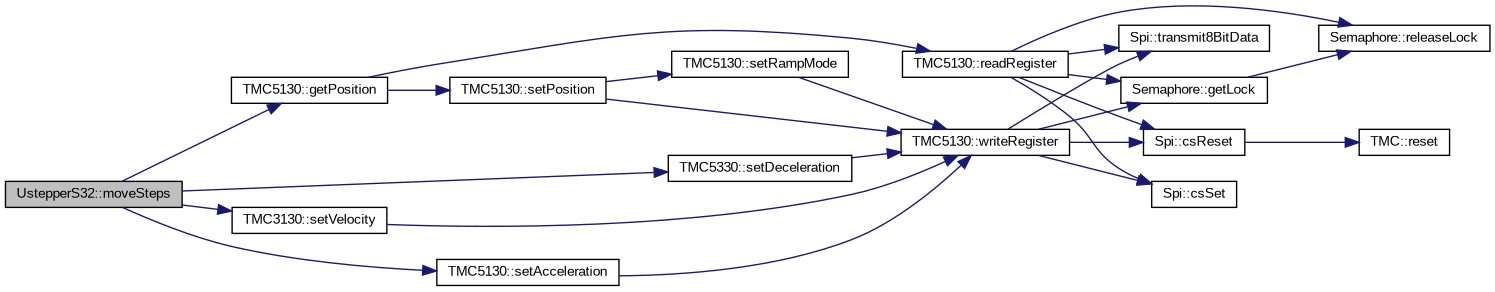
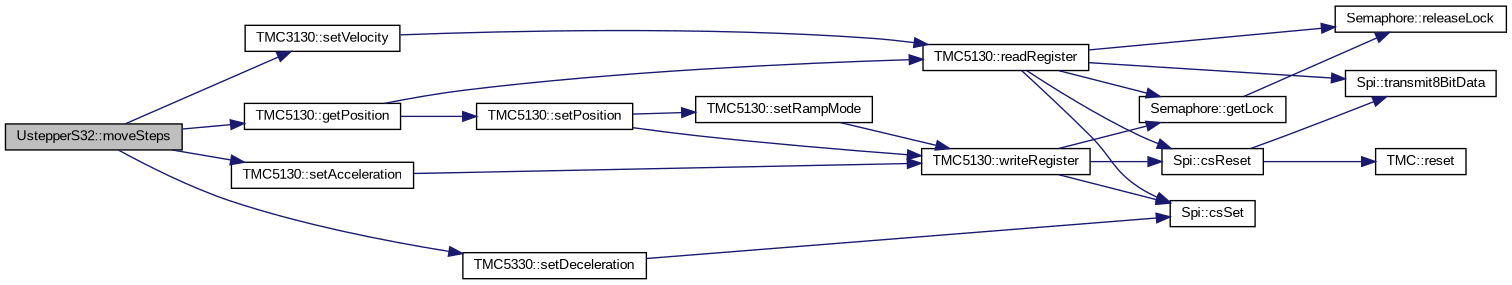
(1075, 89) -> (1312, 126)
(870, 156) -> (901, 238)
(670, 219) -> (657, 31)
